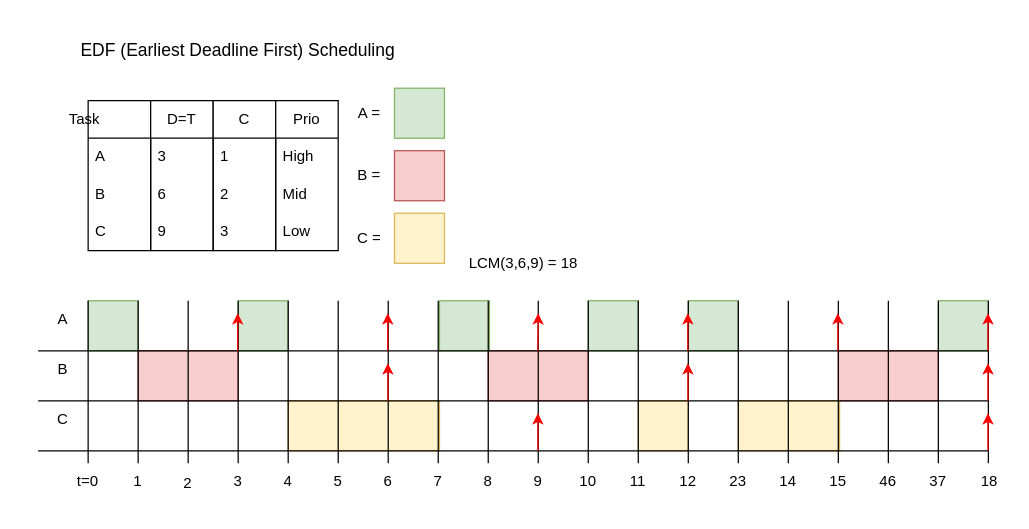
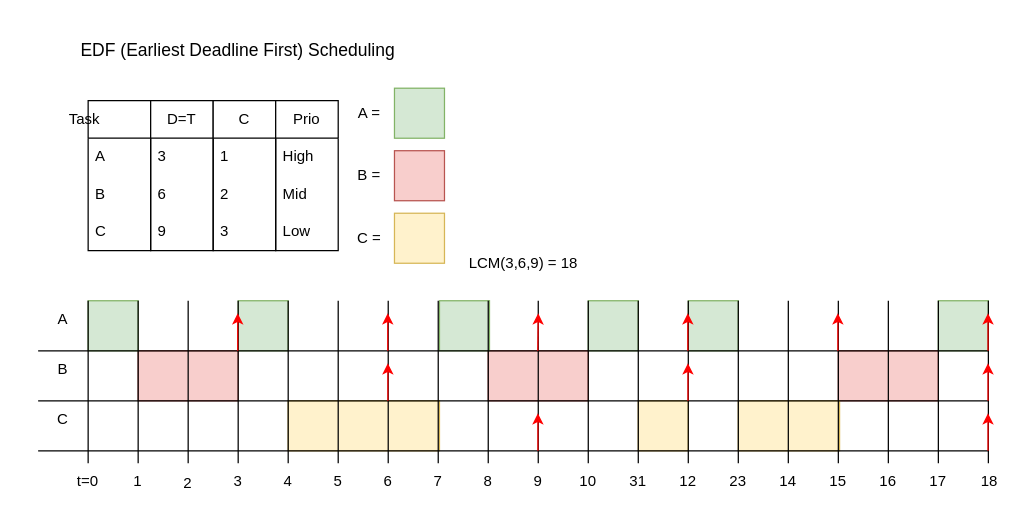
(638, 482) -> (638, 482)
(888, 482) -> (888, 482)
(938, 482) -> (938, 482)
